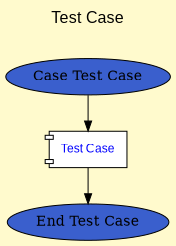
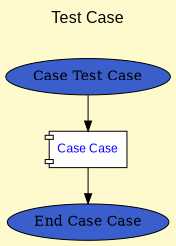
(88, 149) -> (88, 149)
(88, 222) -> (88, 222)
